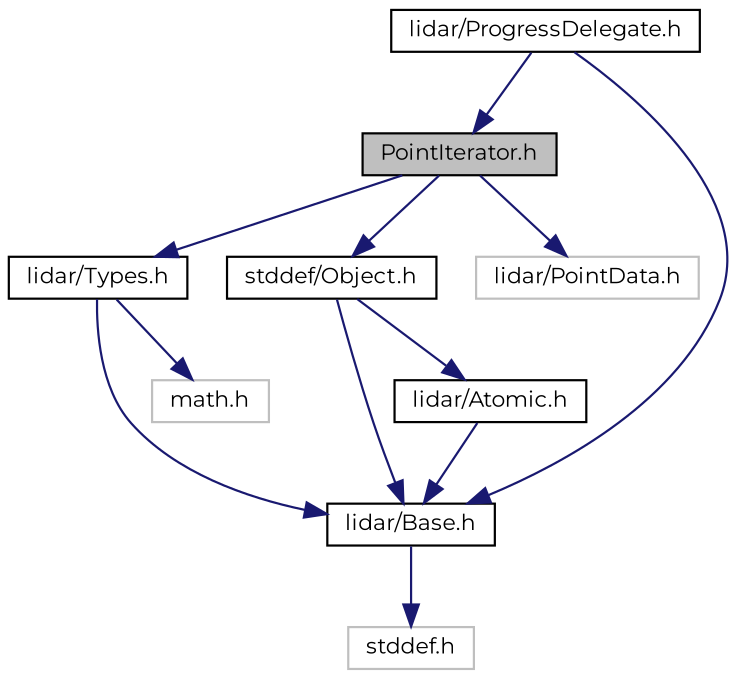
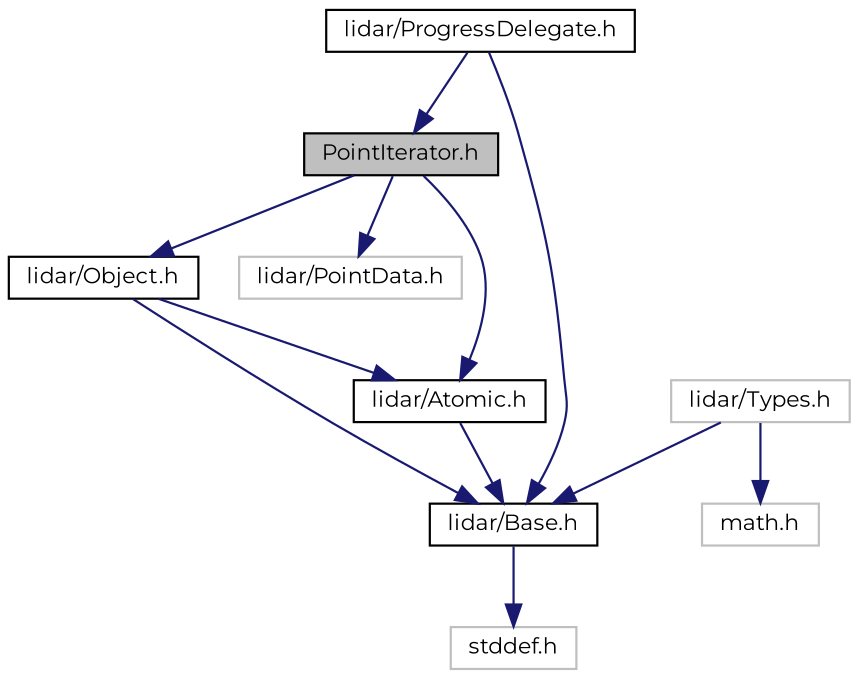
(289, 213) -> (481, 259)
(98, 278) -> (760, 401)
(332, 278) -> (104, 278)
